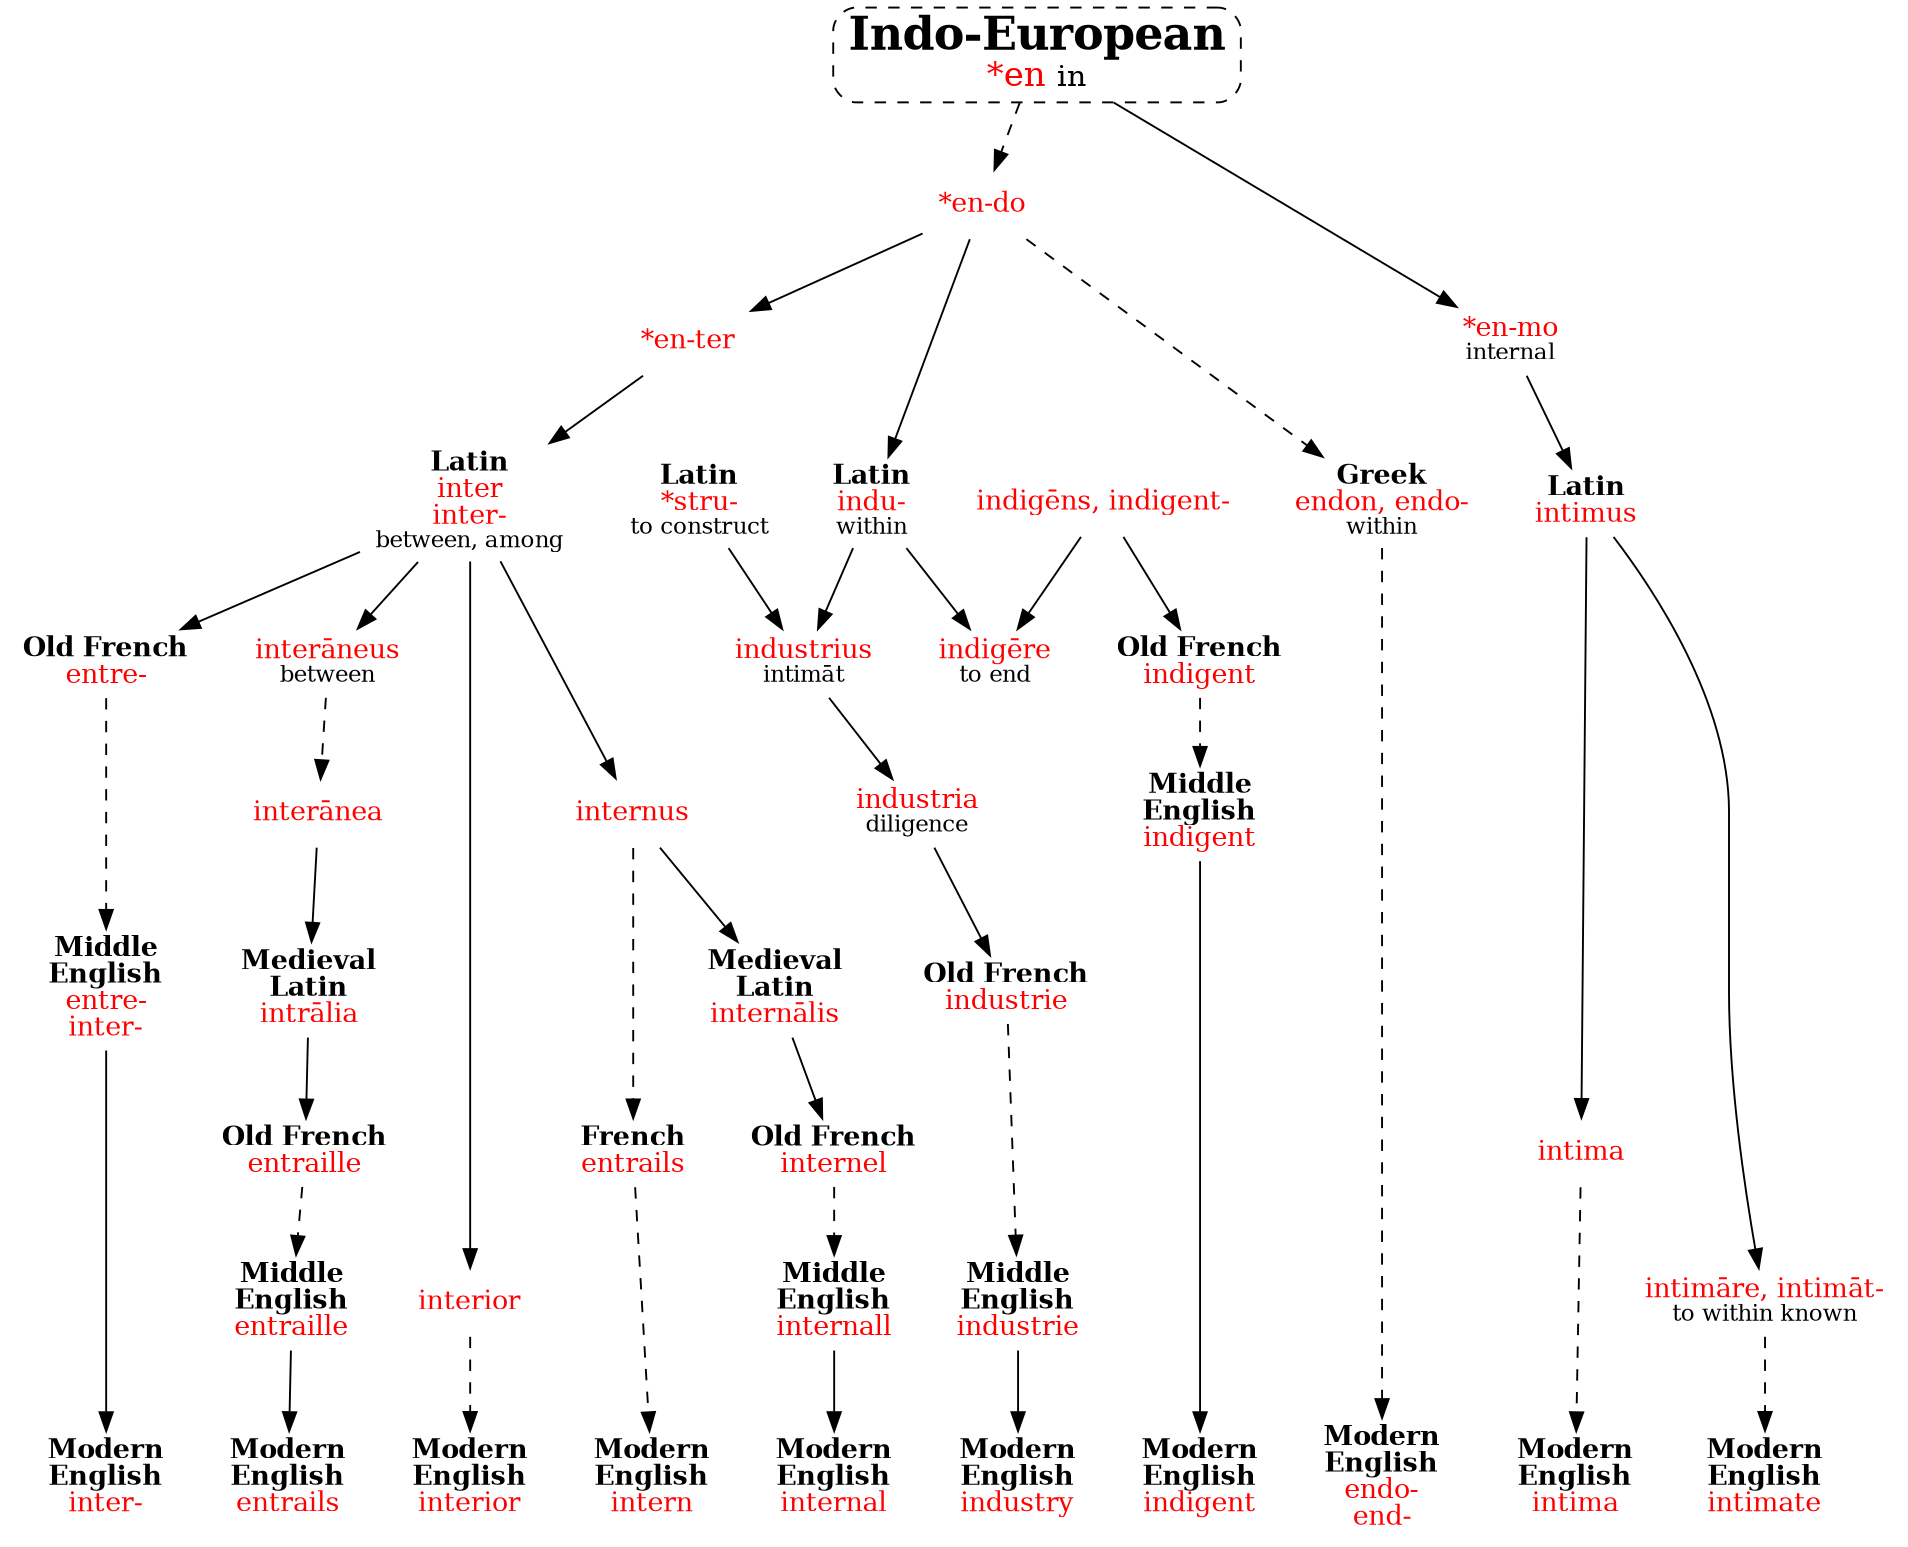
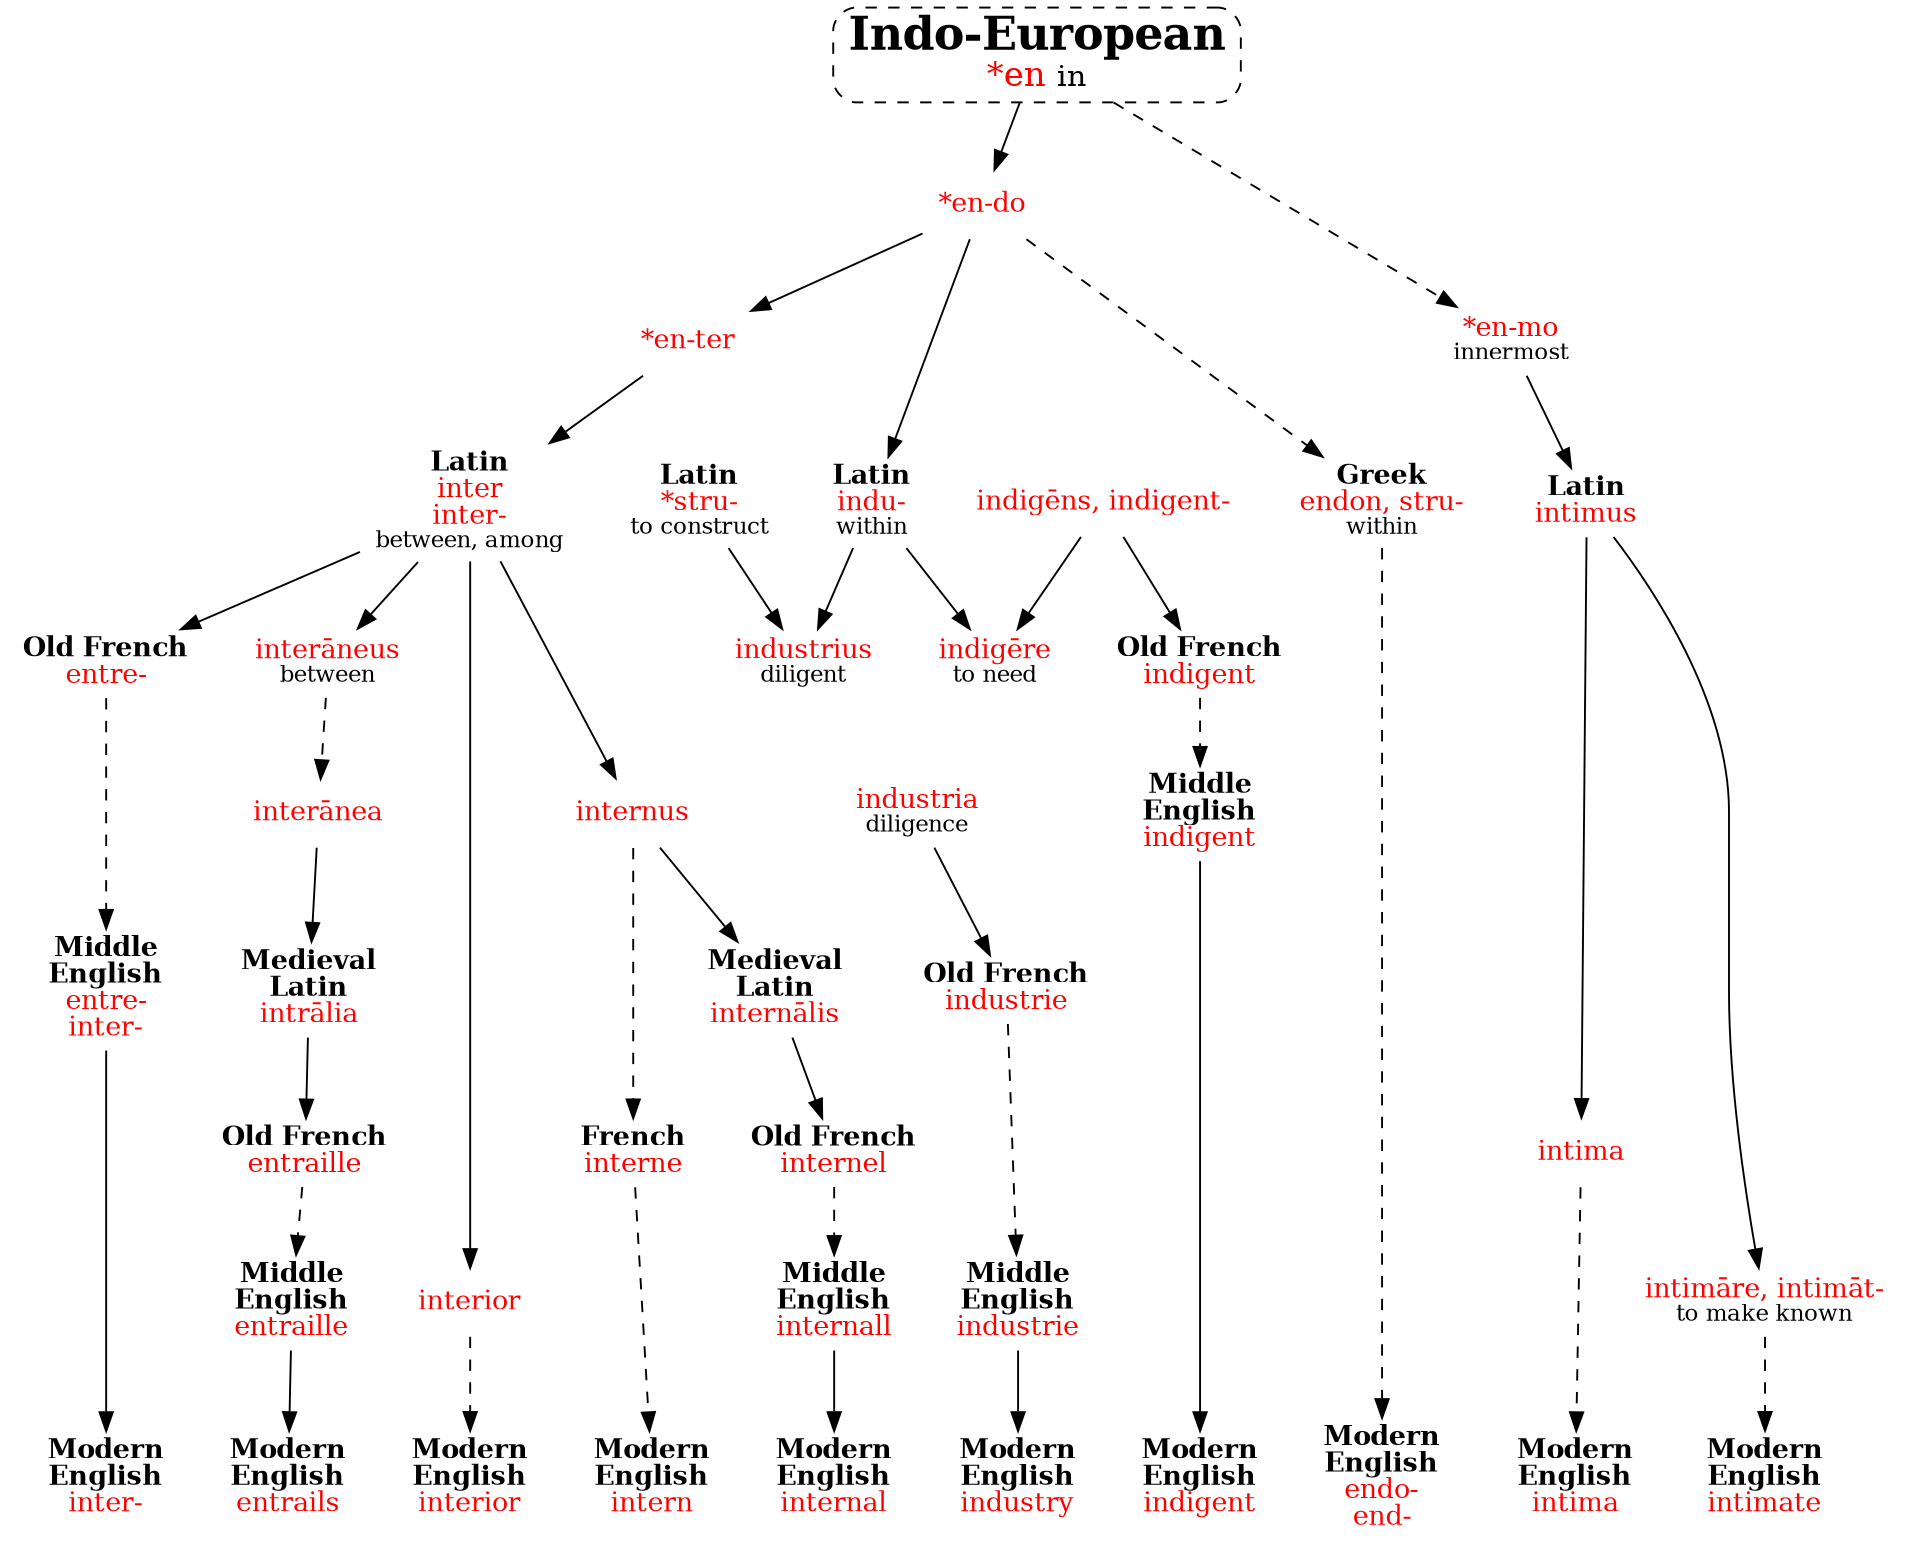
(1010, 128) -> (1010, 128)
(1277, 200) -> (1277, 200)
(1511, 353) -> (1511, 353)
(1382, 502) -> (1382, 502)
(804, 675) -> (804, 675)
(995, 675) -> (995, 675)
(855, 731) -> none
(633, 1164) -> (633, 1164)
(1765, 1314) -> (1765, 1314)
